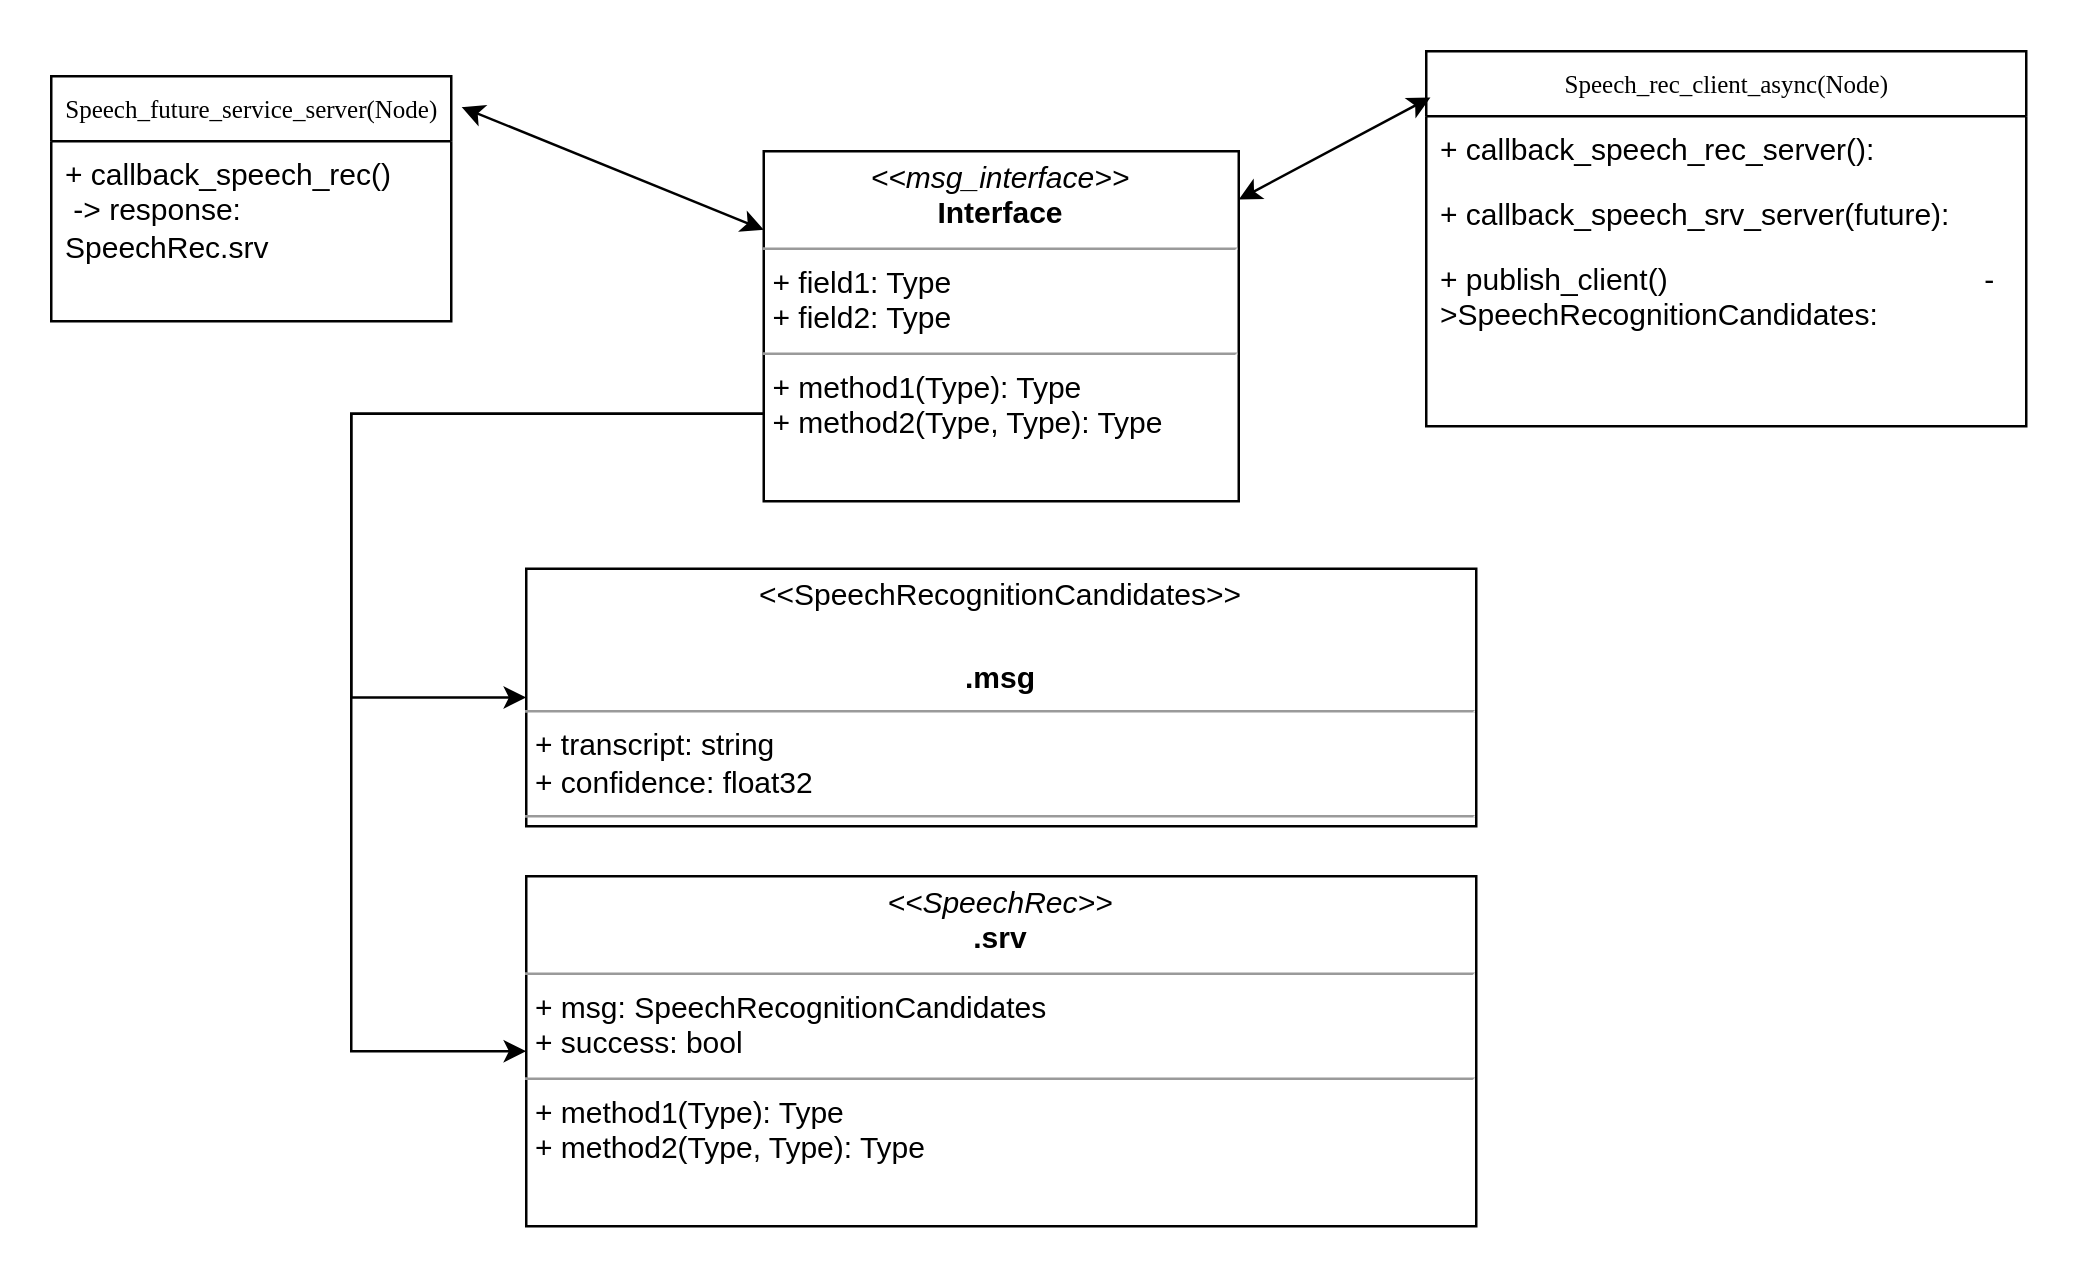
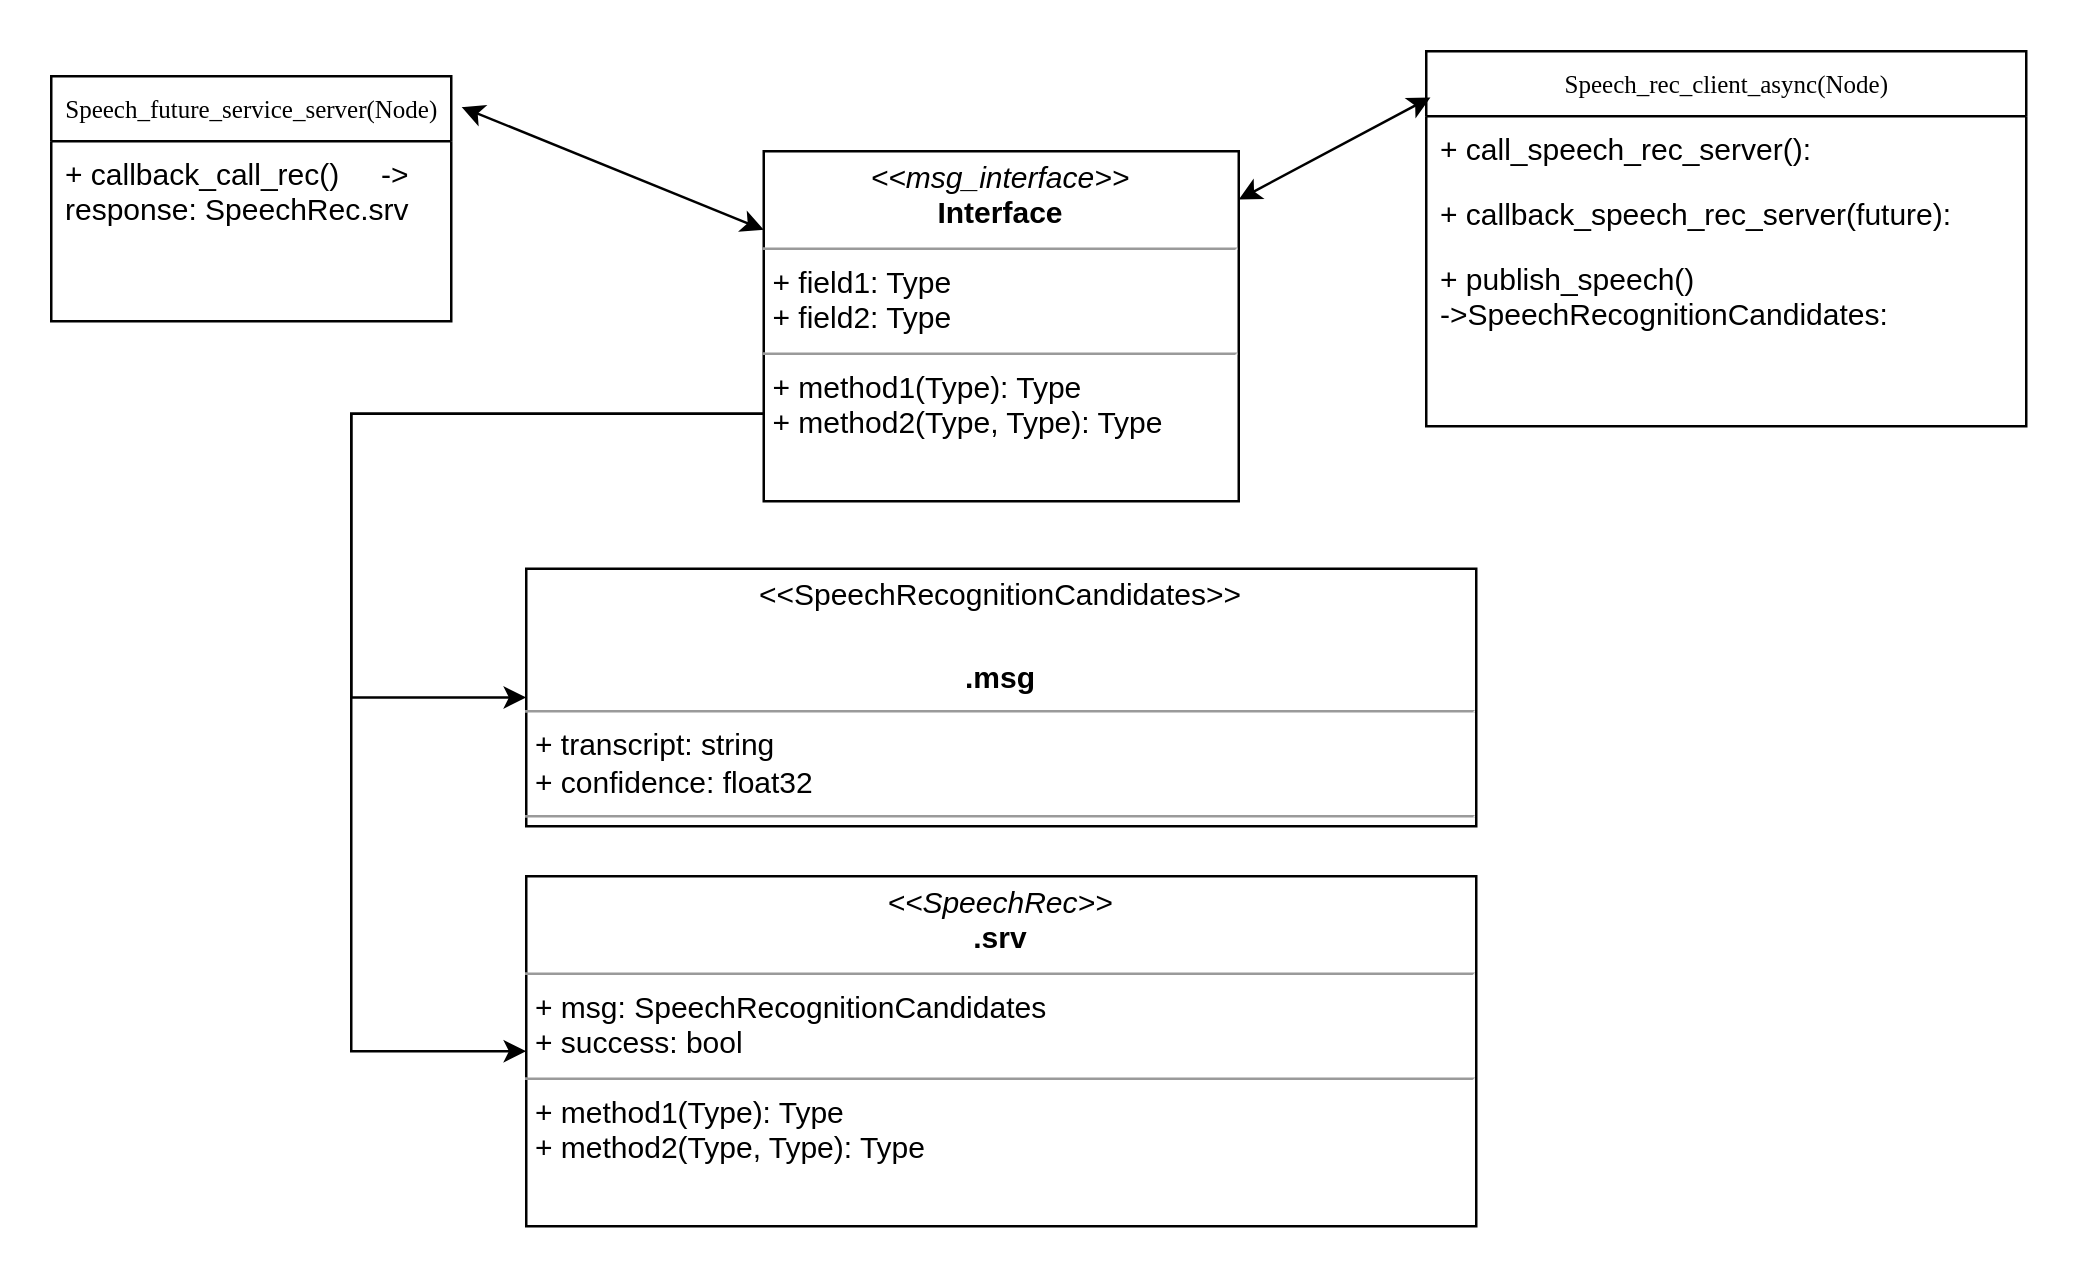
(1686, 152) -> (1652, 152)
(254, 213) -> (254, 213)
(1729, 235) -> (1729, 235)
(1729, 318) -> (1729, 318)
